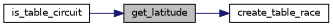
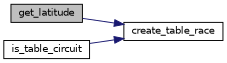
(102, 13) -> (102, 42)
